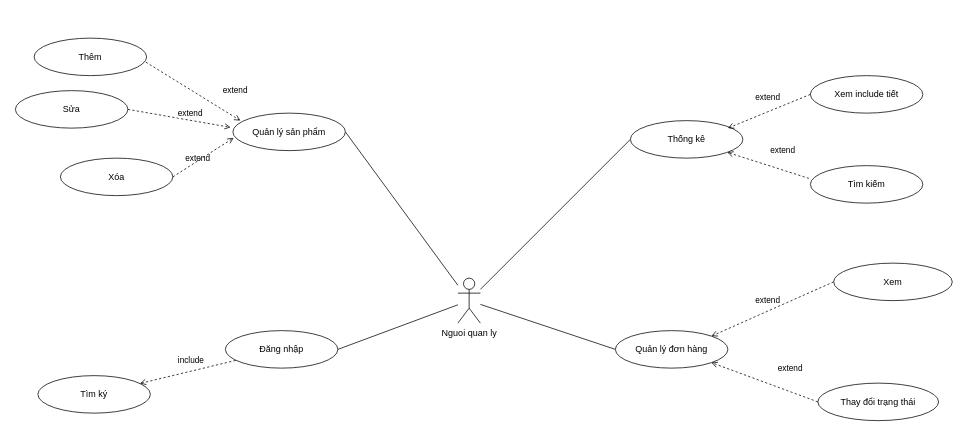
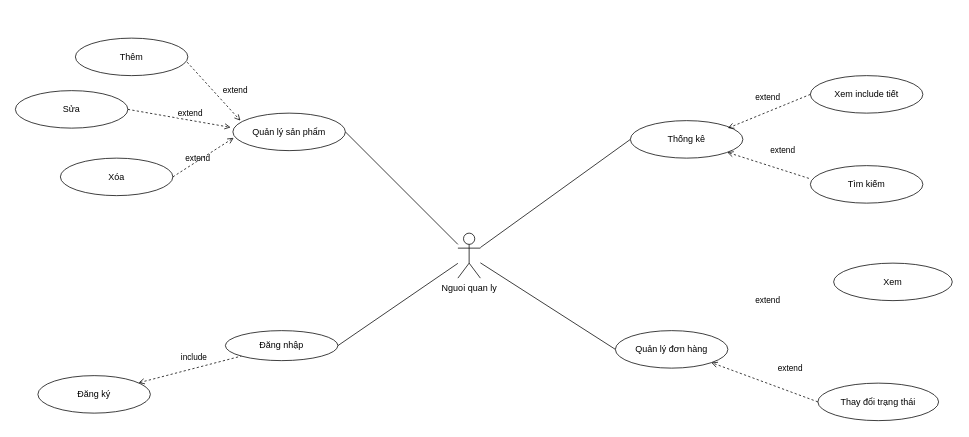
(90, 57) -> (132, 57)
(469, 300) -> (469, 255)
(773, 308) -> none
(282, 349) -> (282, 345)
(94, 394) -> (94, 394)
